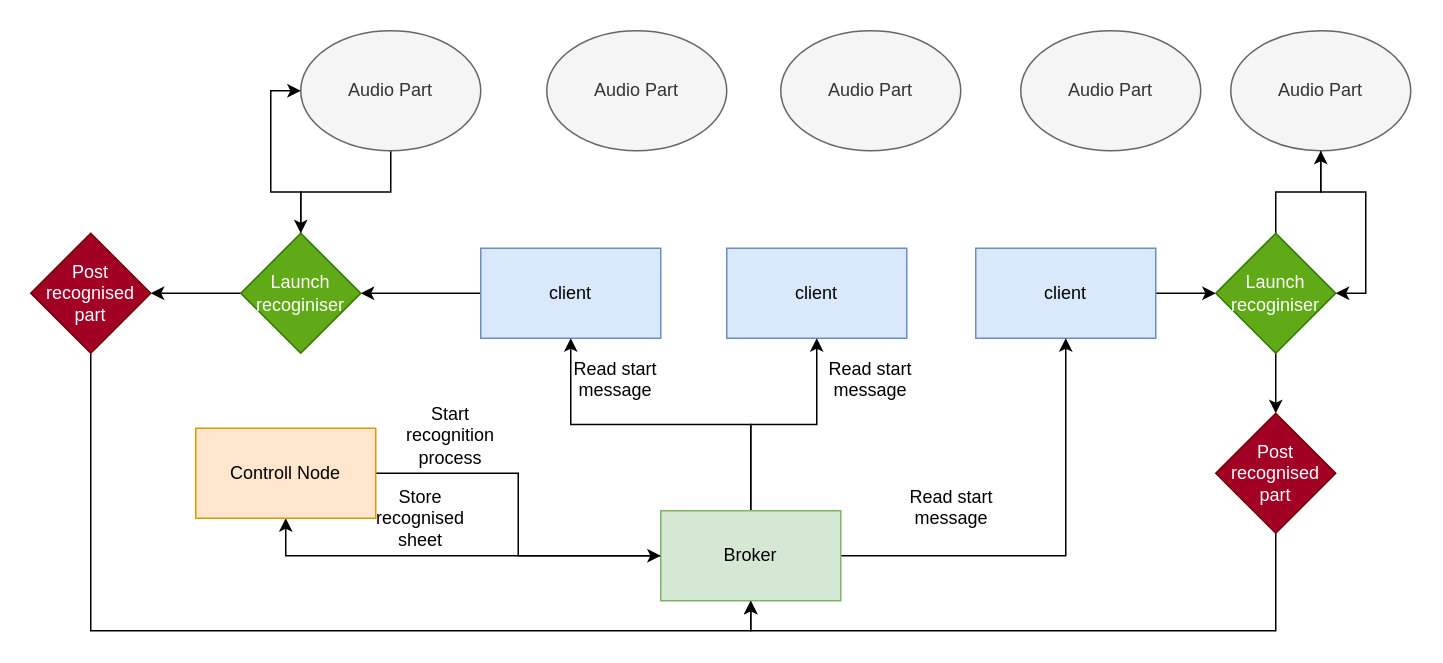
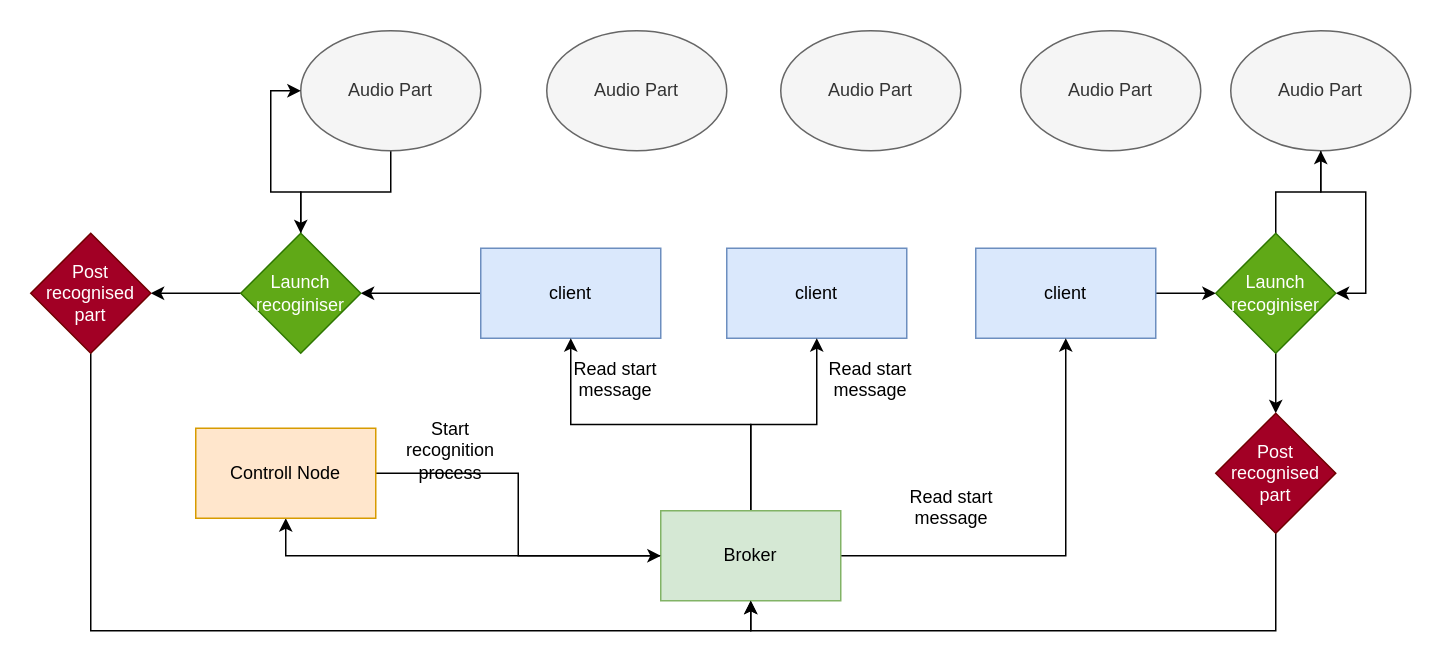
(451, 436) -> (451, 451)
(421, 518) -> none
